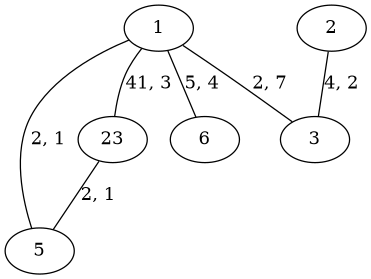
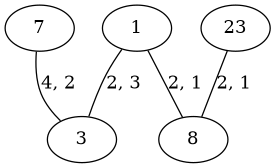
(332, 28) -> (40, 28)
(123, 80) -> none
(270, 84) -> (124, 84)
(205, 140) -> none
(40, 251) -> (193, 140)
